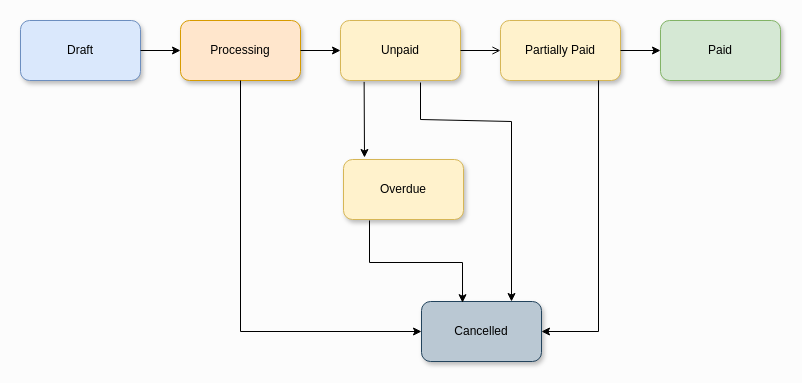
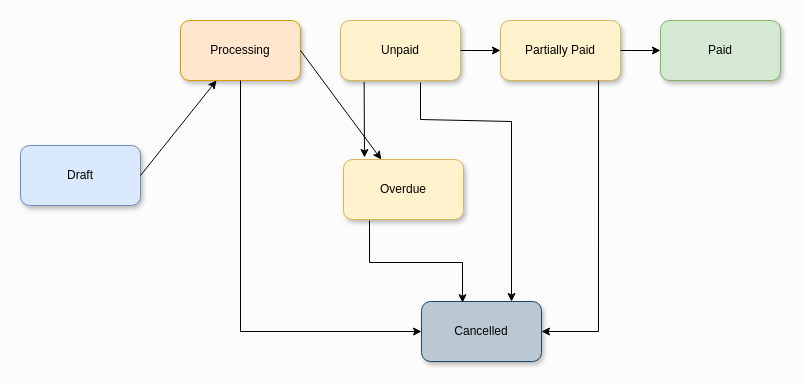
(81, 51) -> (81, 176)
(317, 51) -> (339, 102)
(494, 51) -> (492, 51)
